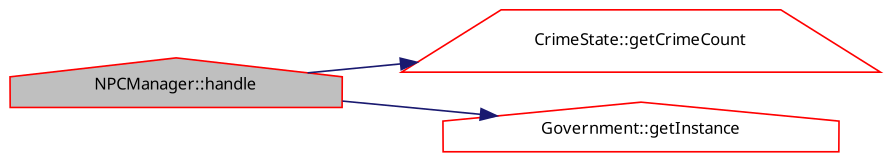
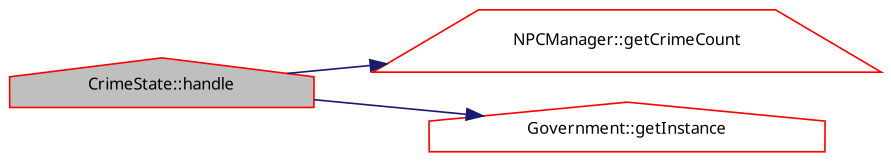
(641, 41) -> (627, 41)
(176, 85) -> (162, 85)
